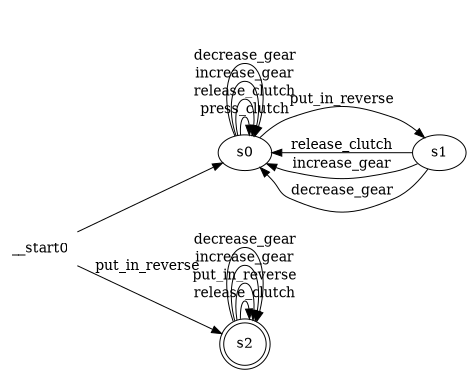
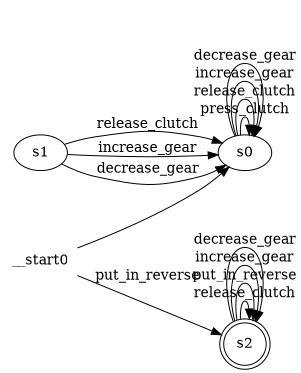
(337, 107) -> none
